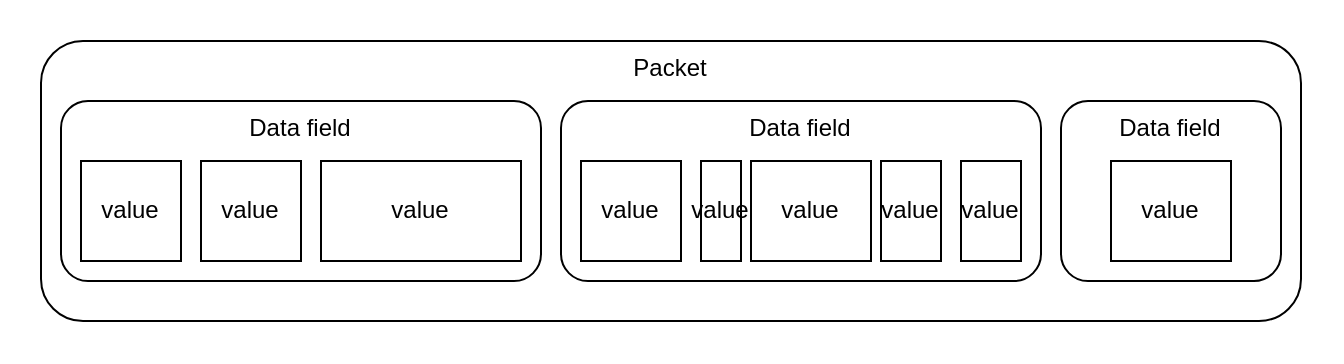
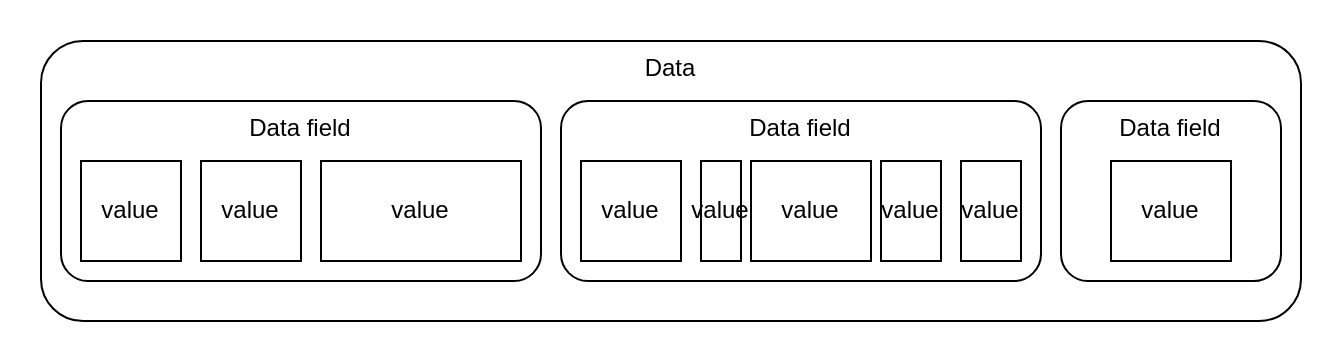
(671, 69) -> (671, 69)
